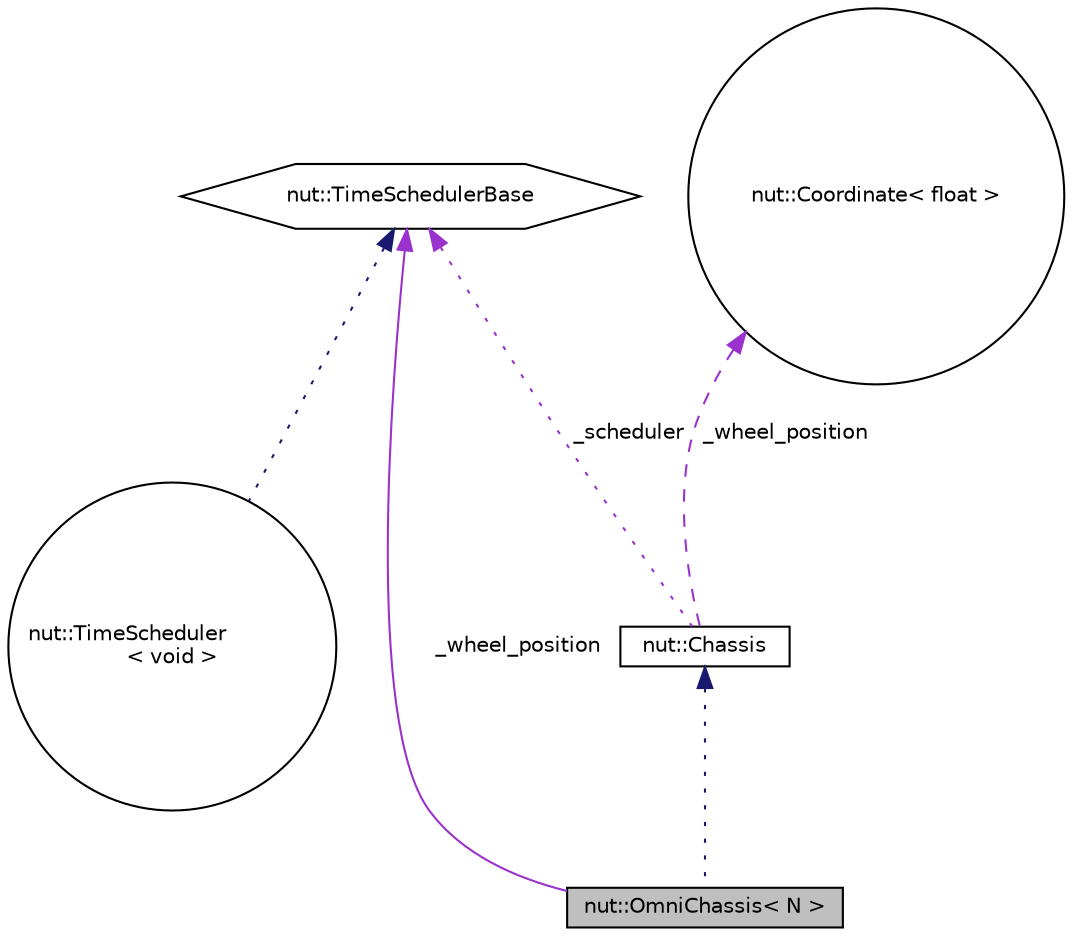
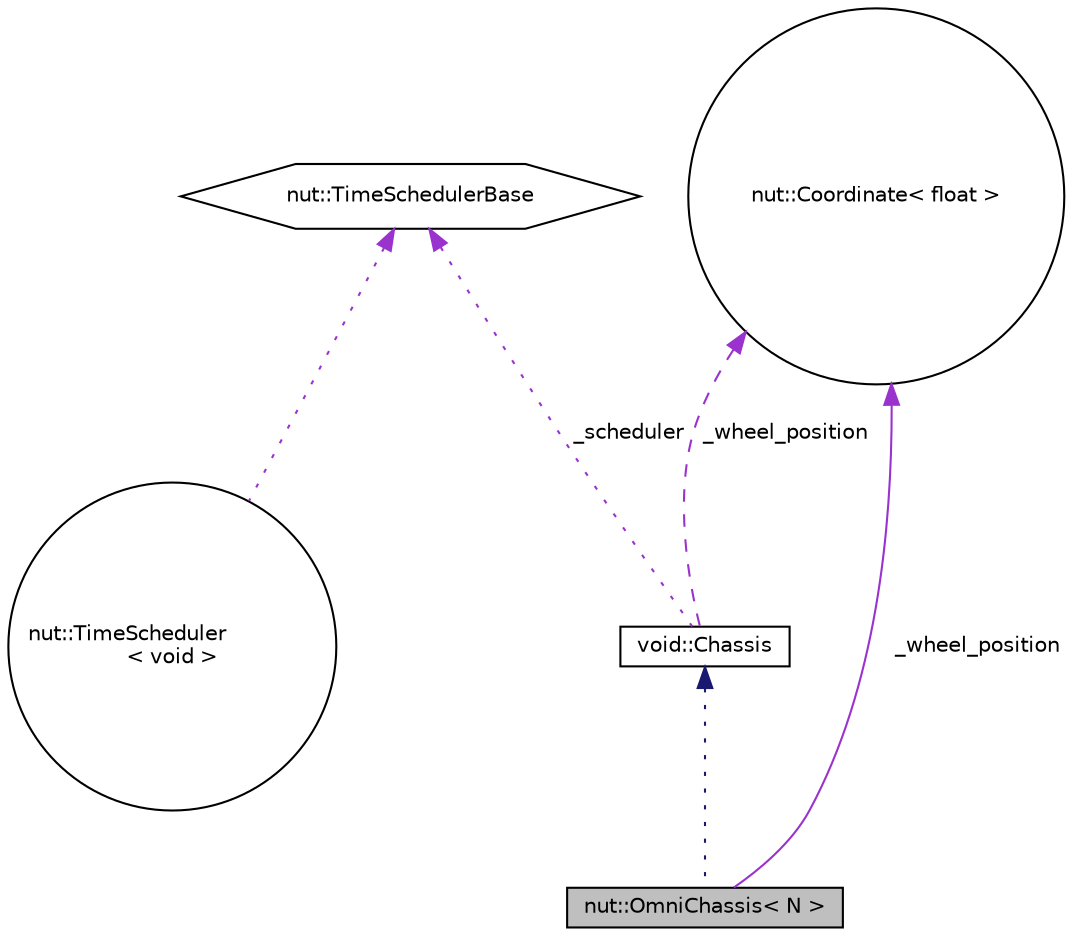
(317, 374) -> (317, 374)
(389, 615) -> (863, 666)
(705, 647) -> (705, 647)
